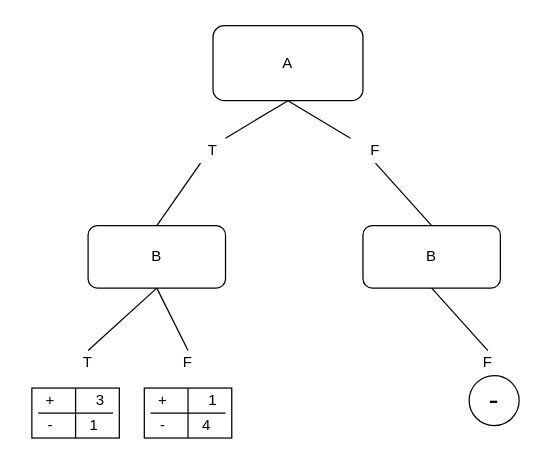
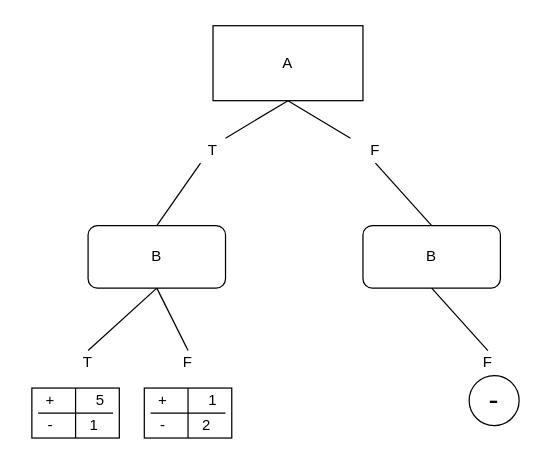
(288, 63) -> (288, 63)
(101, 401) -> (101, 401)
(207, 426) -> (207, 426)
